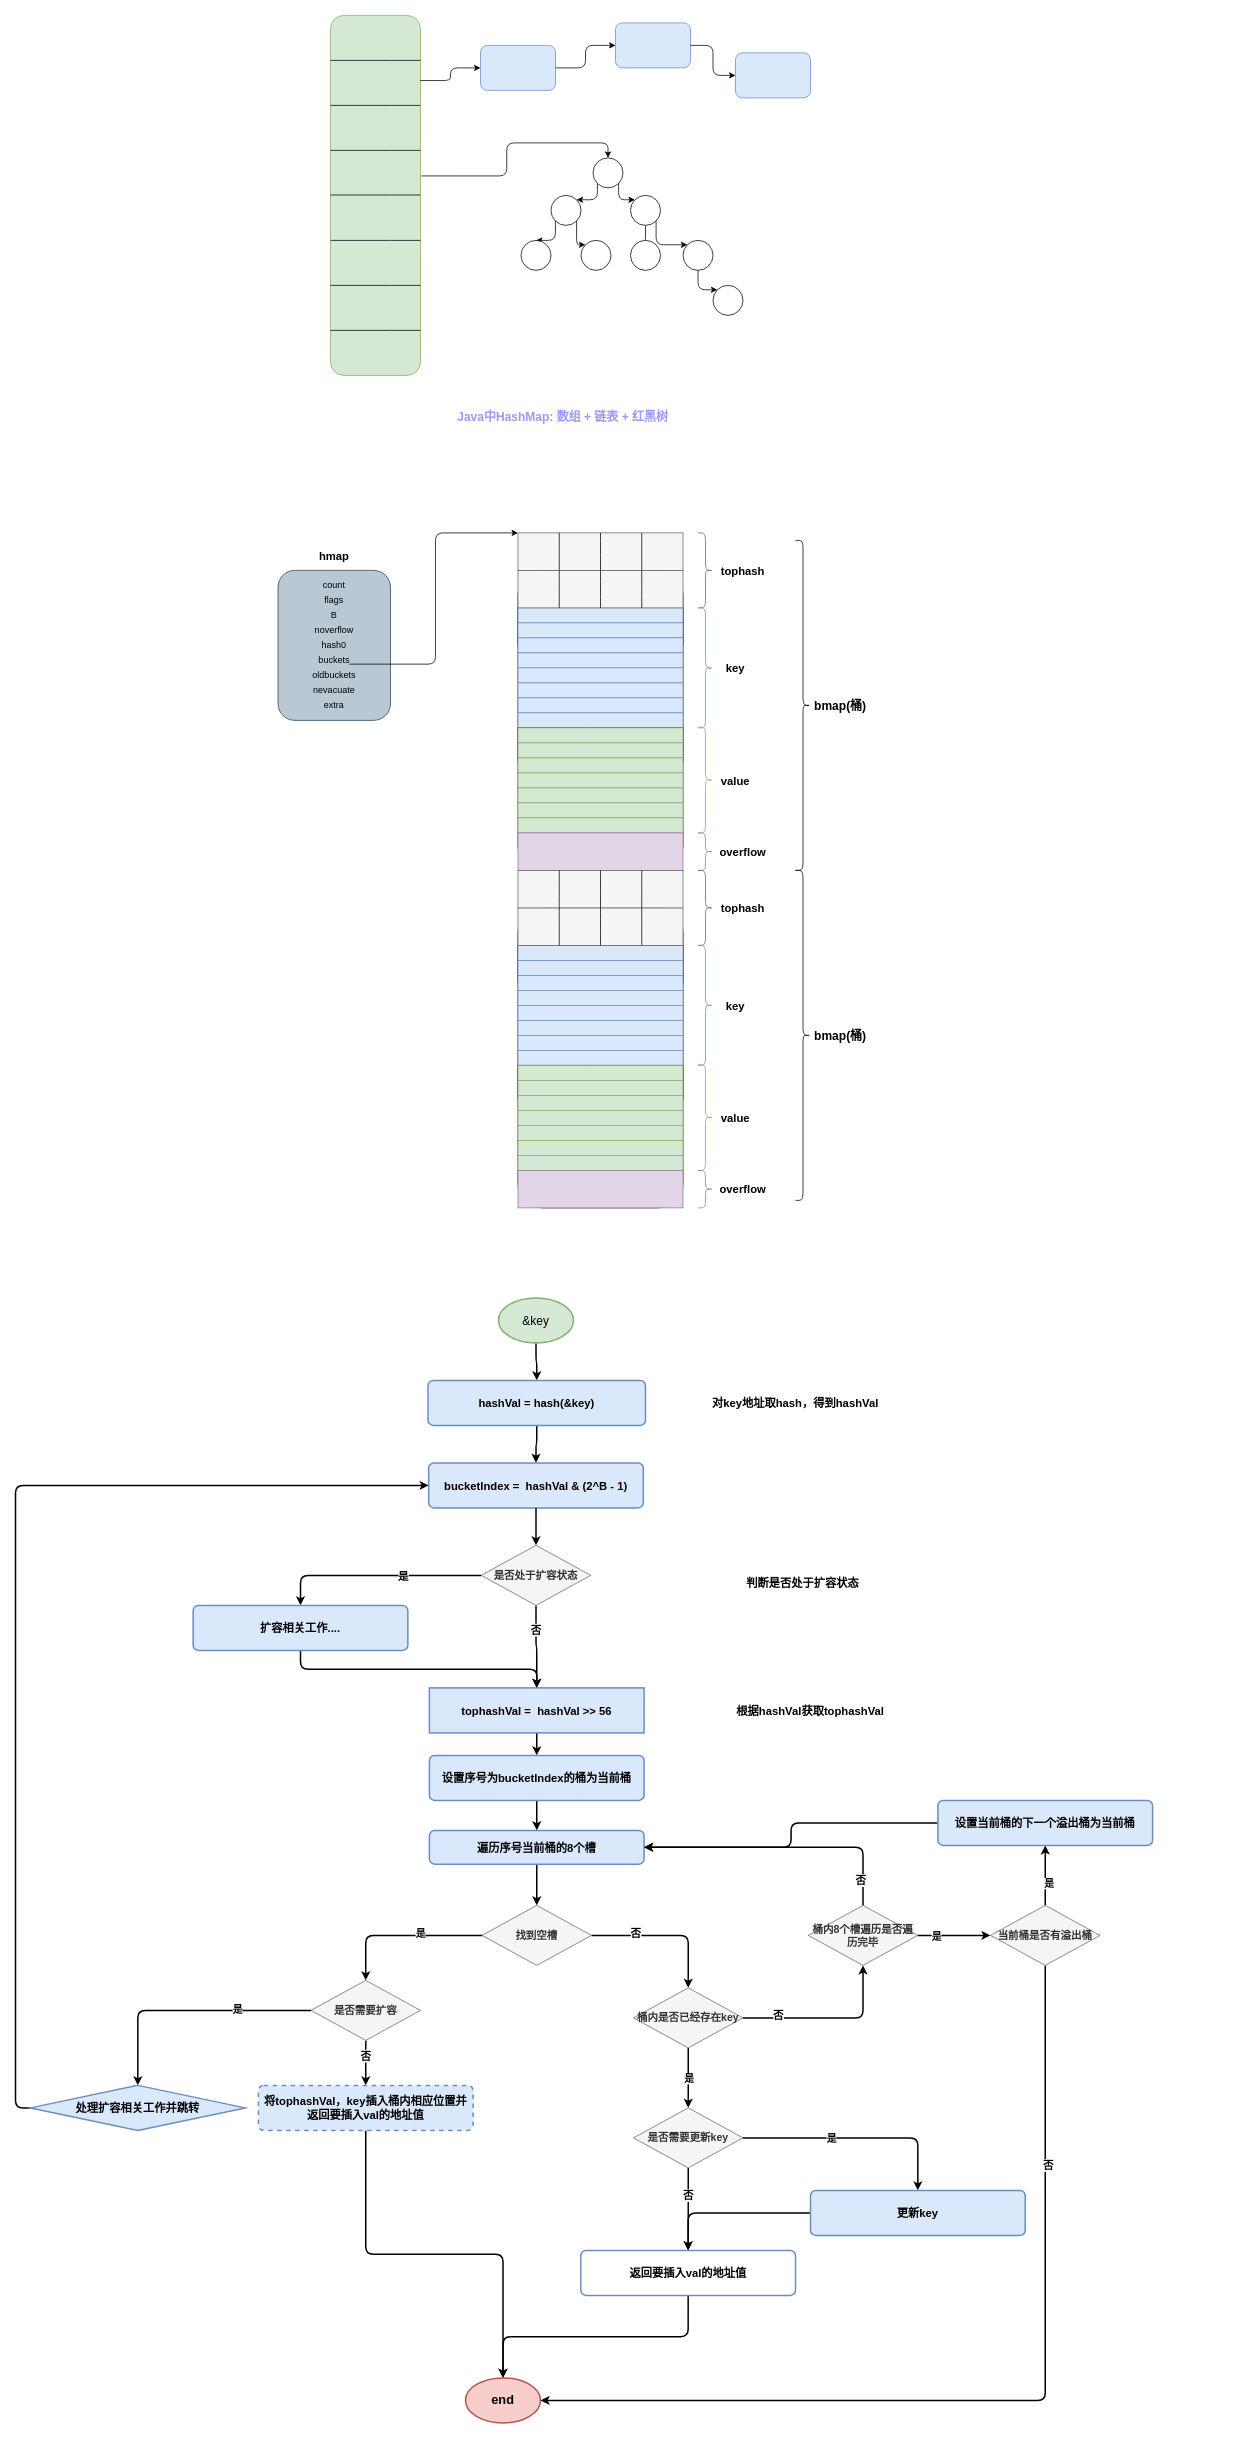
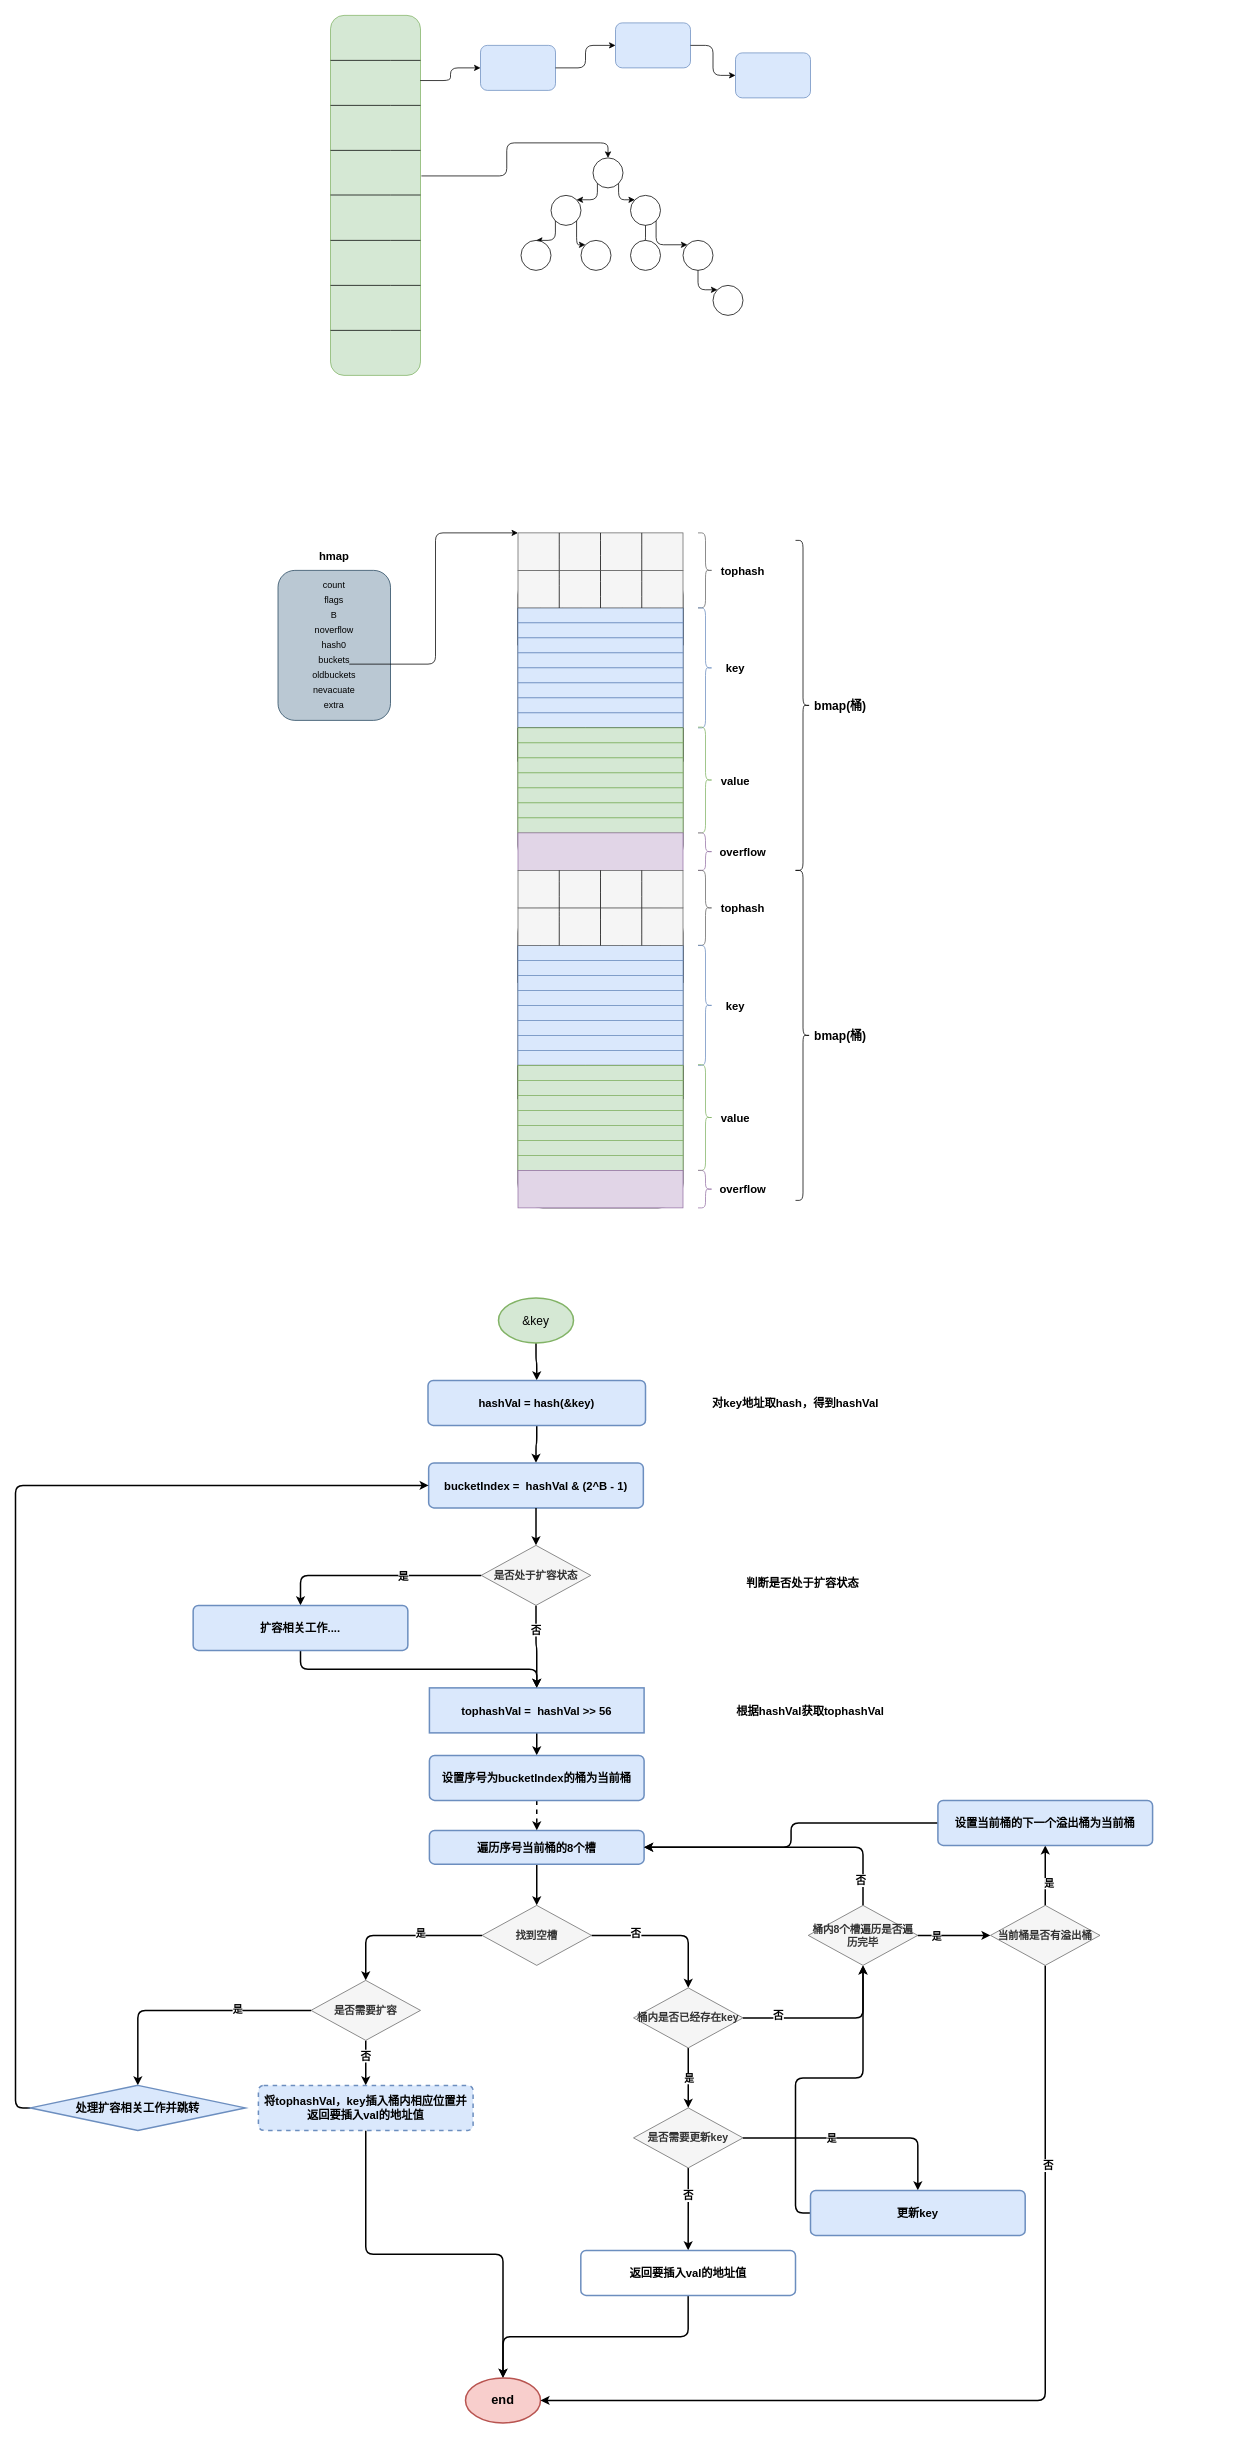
(563, 417) -> none
(537, 1809) -> (537, 1809)
(746, 2213) -> (795, 2087)
